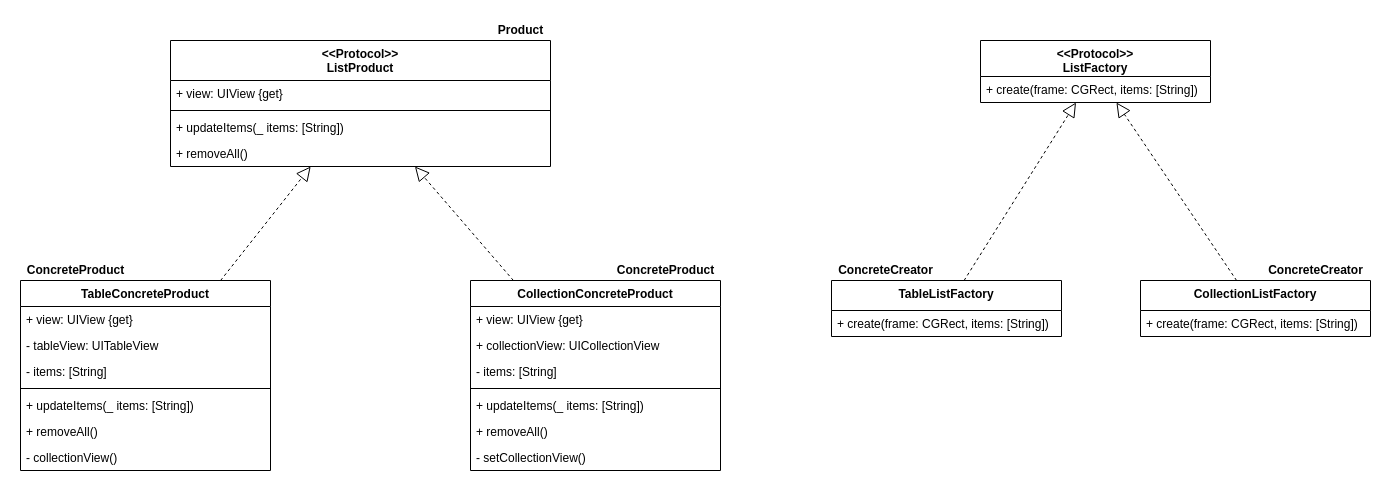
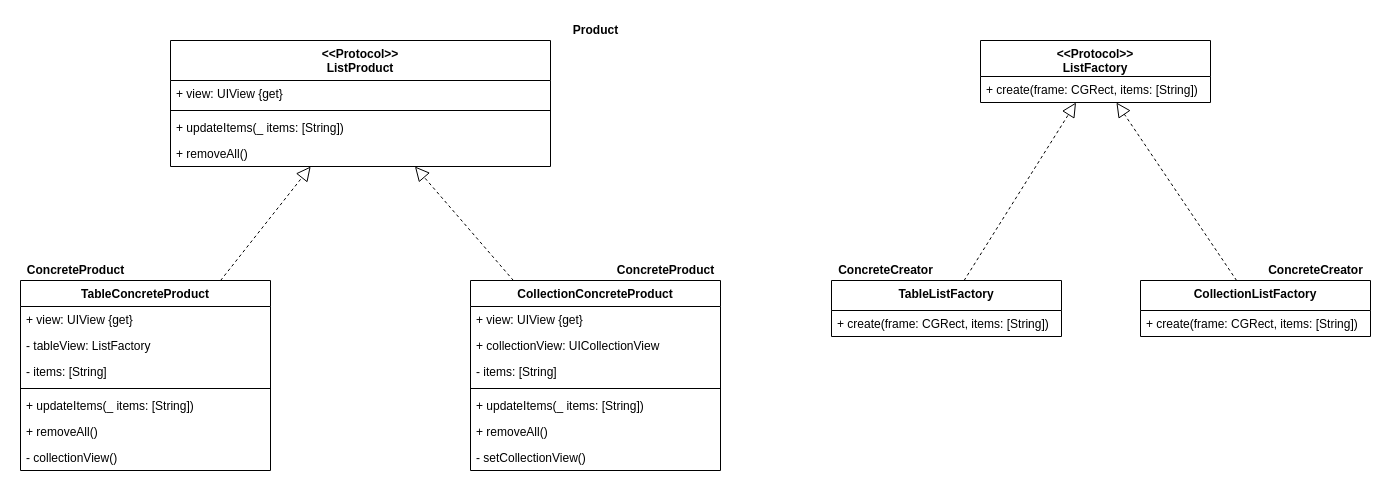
(521, 31) -> (596, 31)
(96, 346) -> (97, 346)
